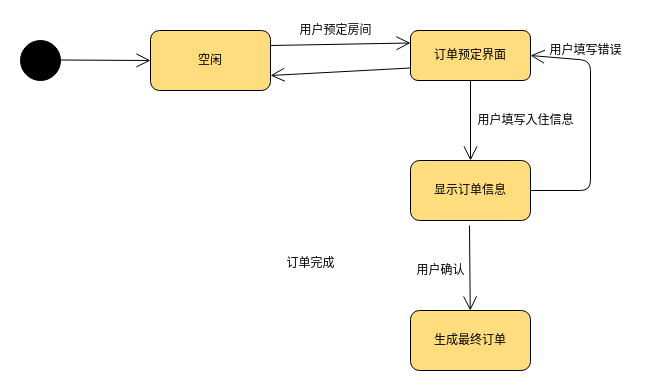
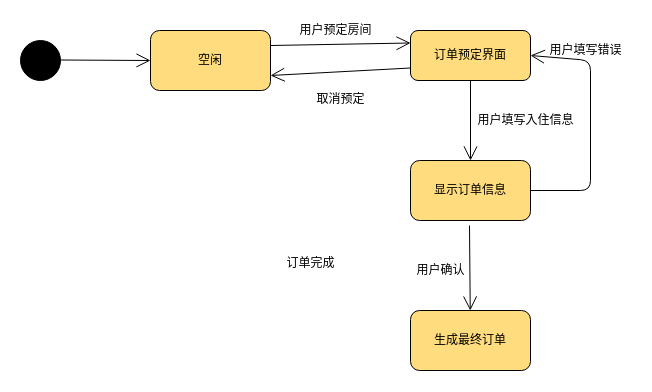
none -> (341, 100)
